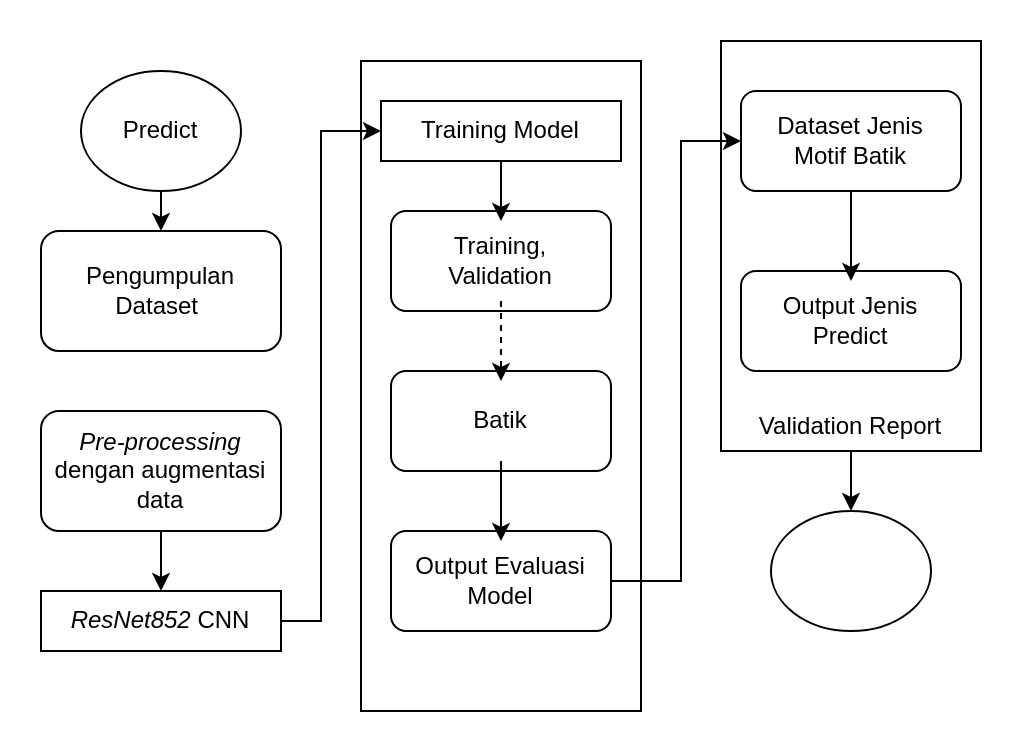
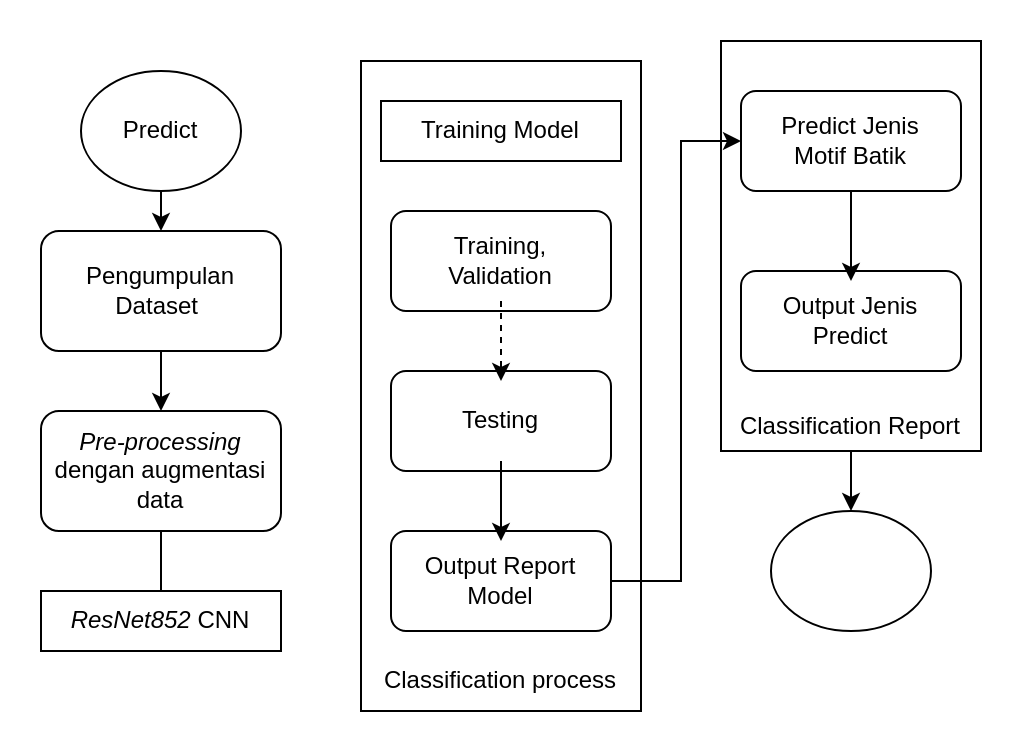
(851, 141) -> (851, 141)
(501, 198) -> none
(321, 373) -> none
none -> (161, 388)
(501, 421) -> (501, 421)
(851, 427) -> (851, 427)
(161, 576) -> (161, 581)
(501, 581) -> (501, 581)
none -> (501, 681)
